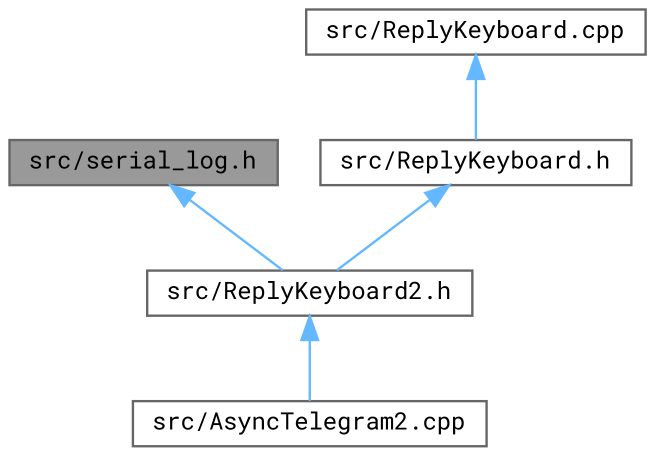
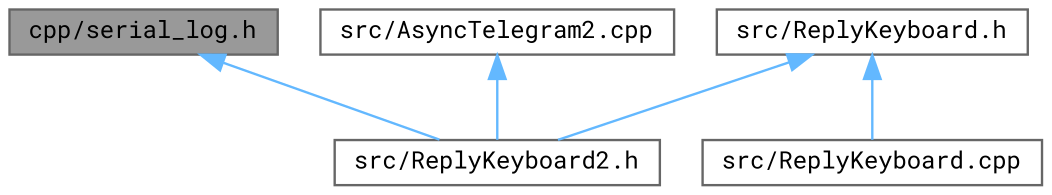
(476, 109) -> (872, 109)
(144, 163) -> (144, 32)
(310, 371) -> (497, 109)
